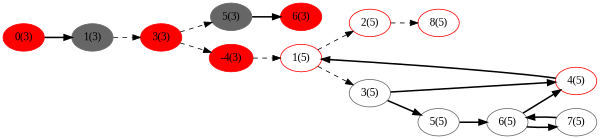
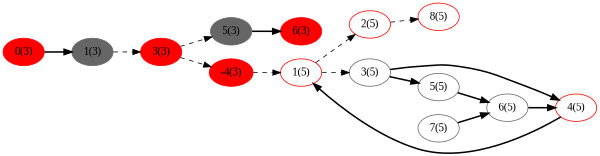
(538, 127) -> none
